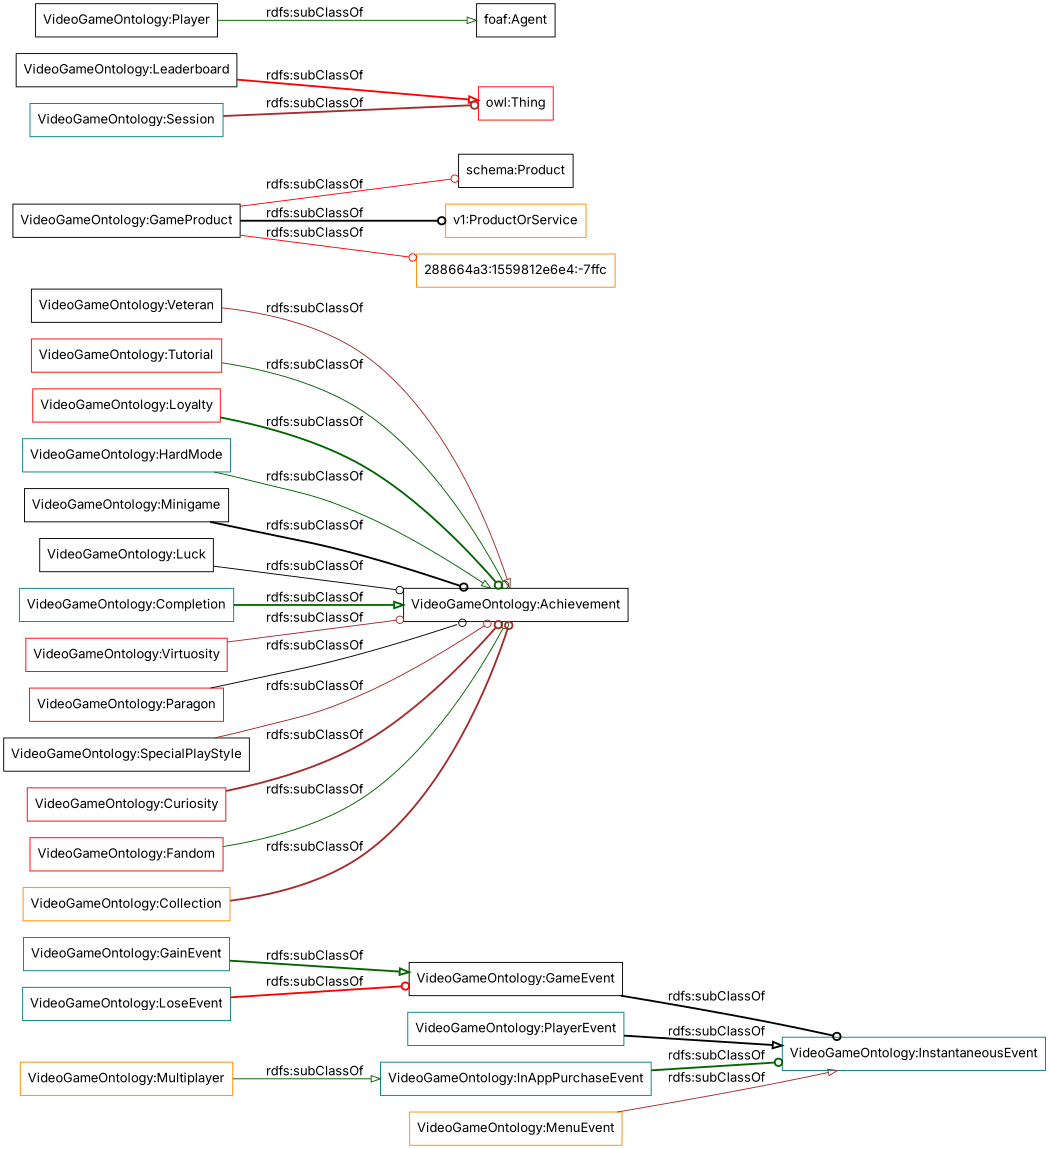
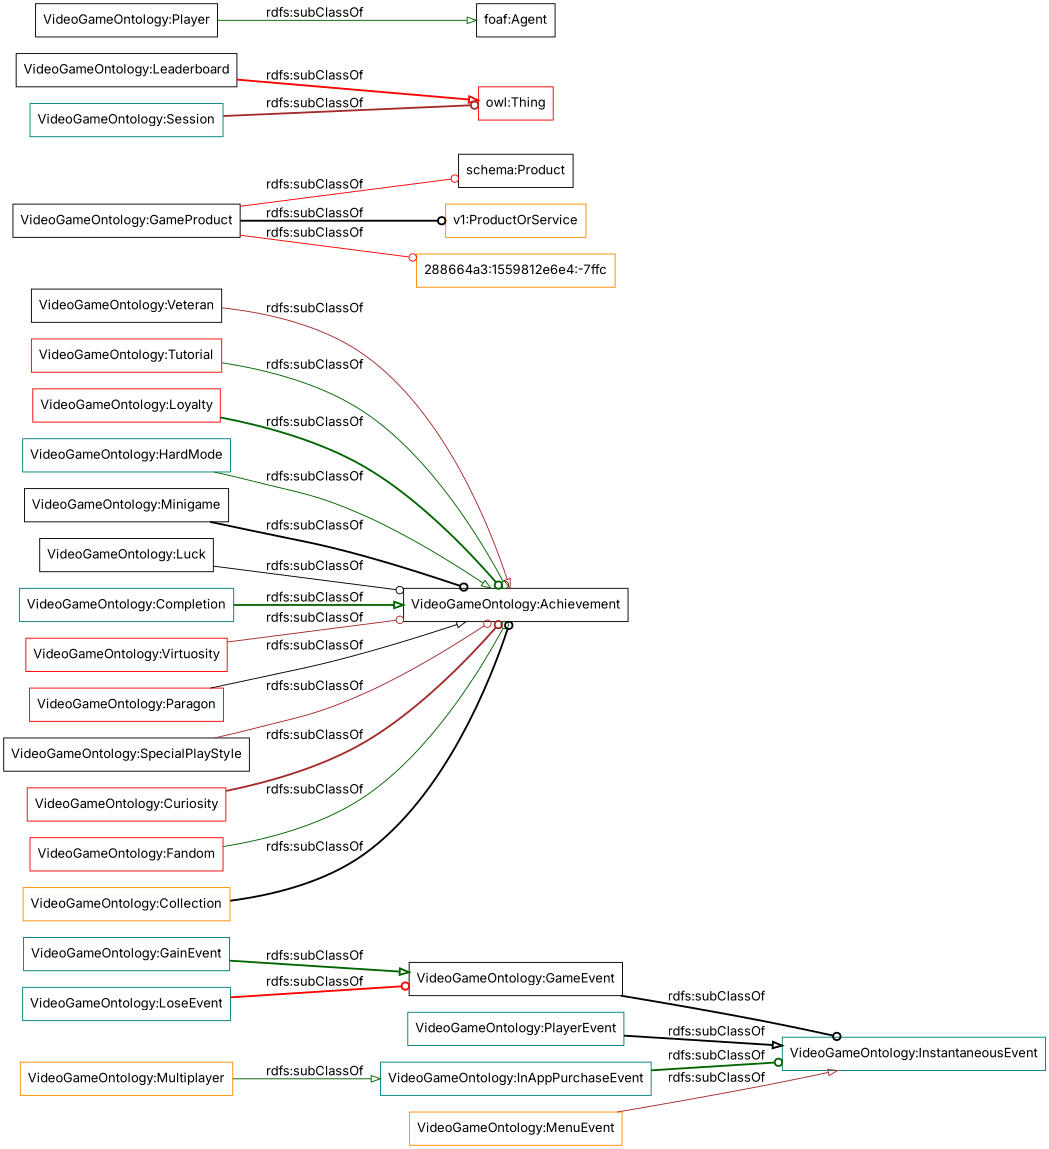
(335, 661) -> (335, 661)
(410, 810) -> (410, 810)
